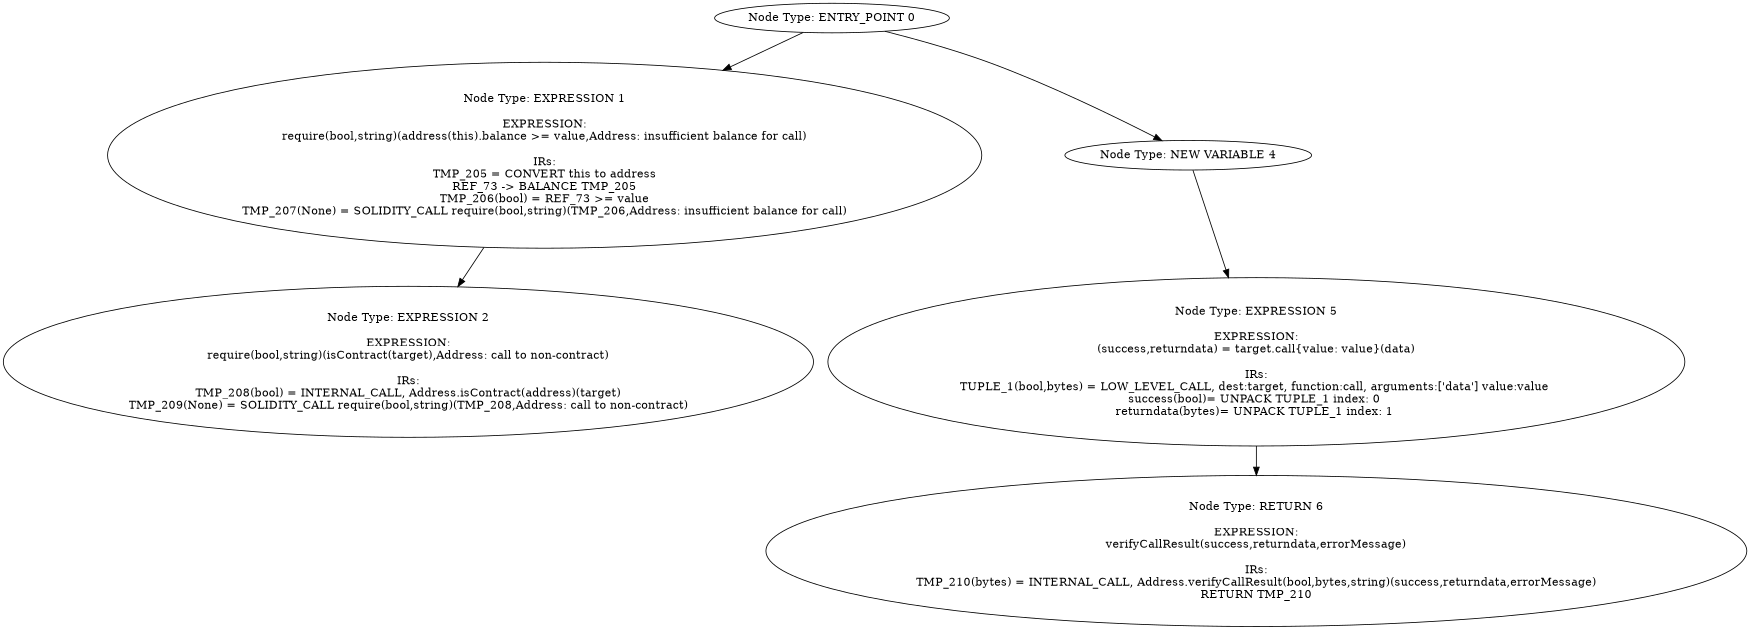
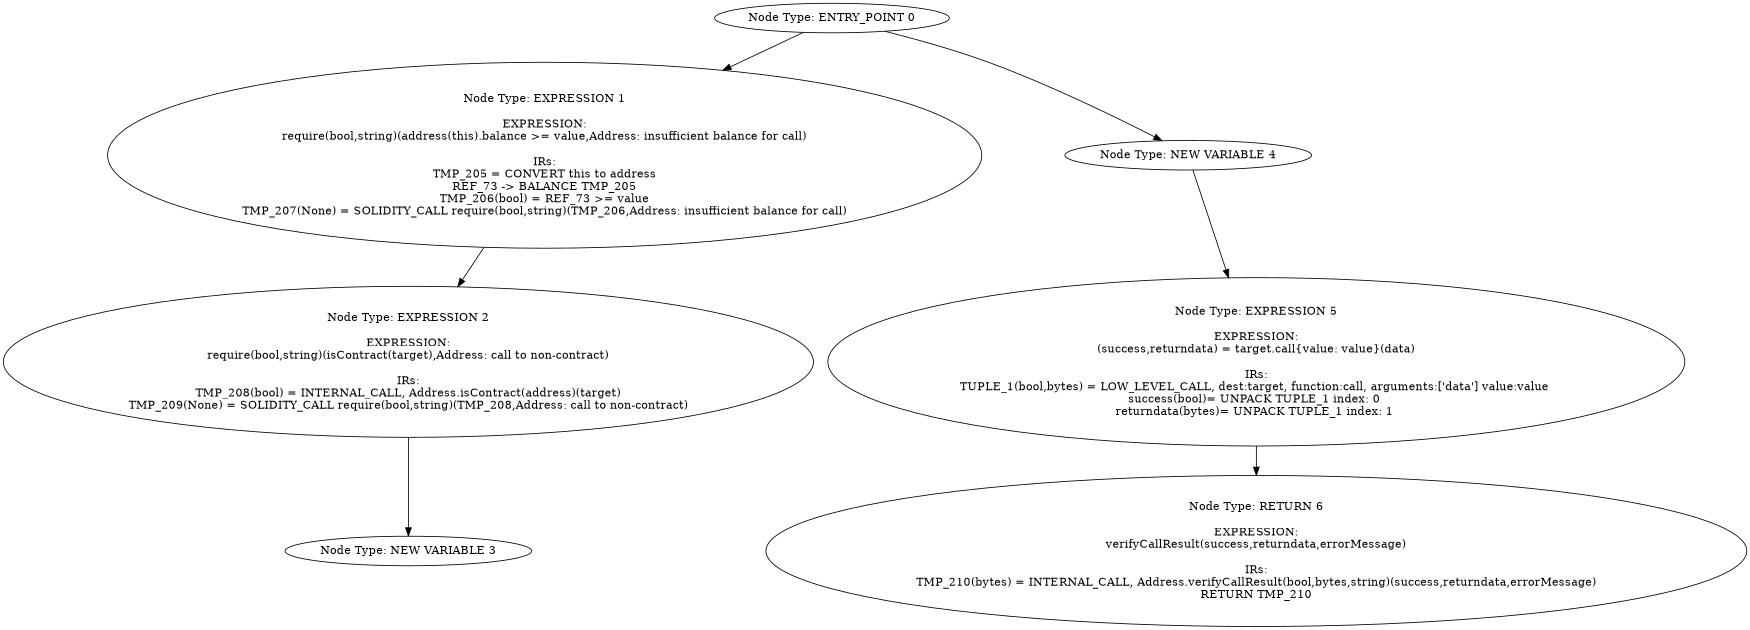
none -> (408, 551)
